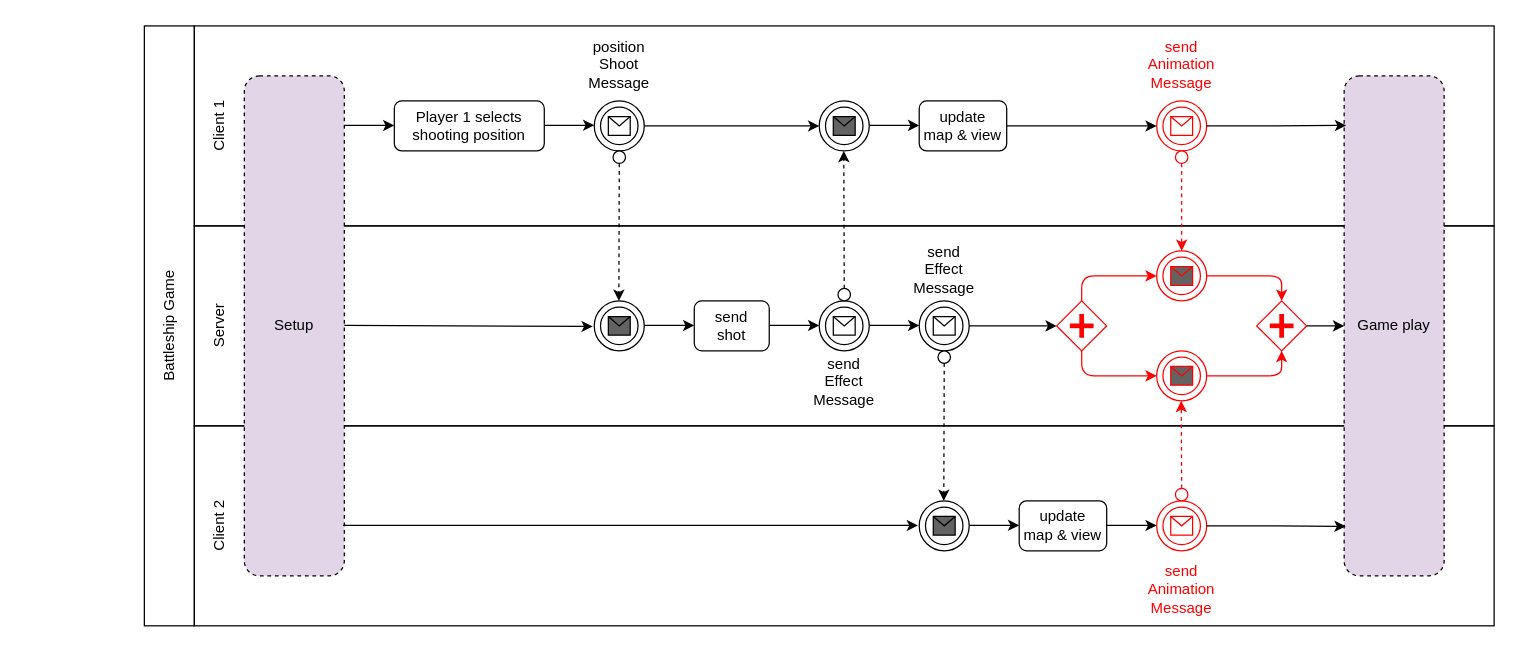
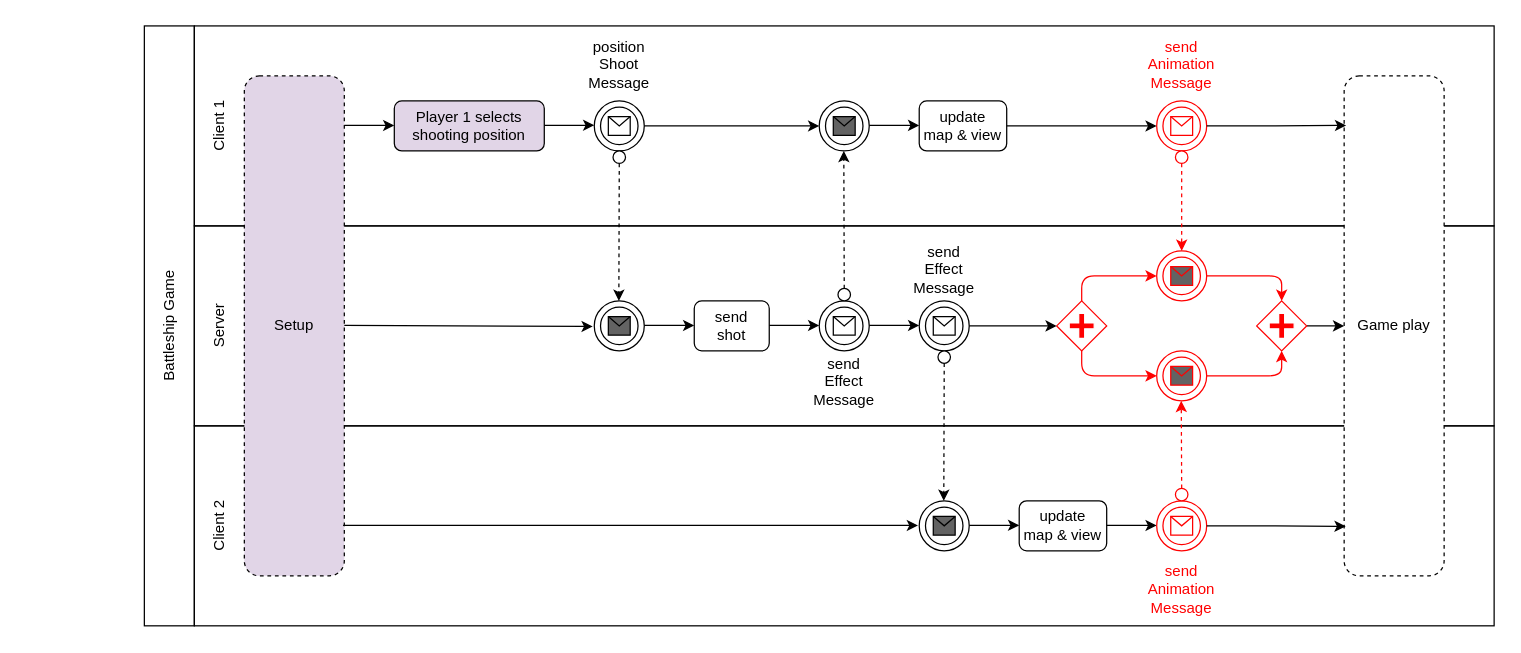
(469, 126) -> (469, 126)
(1394, 326) -> (1394, 326)
